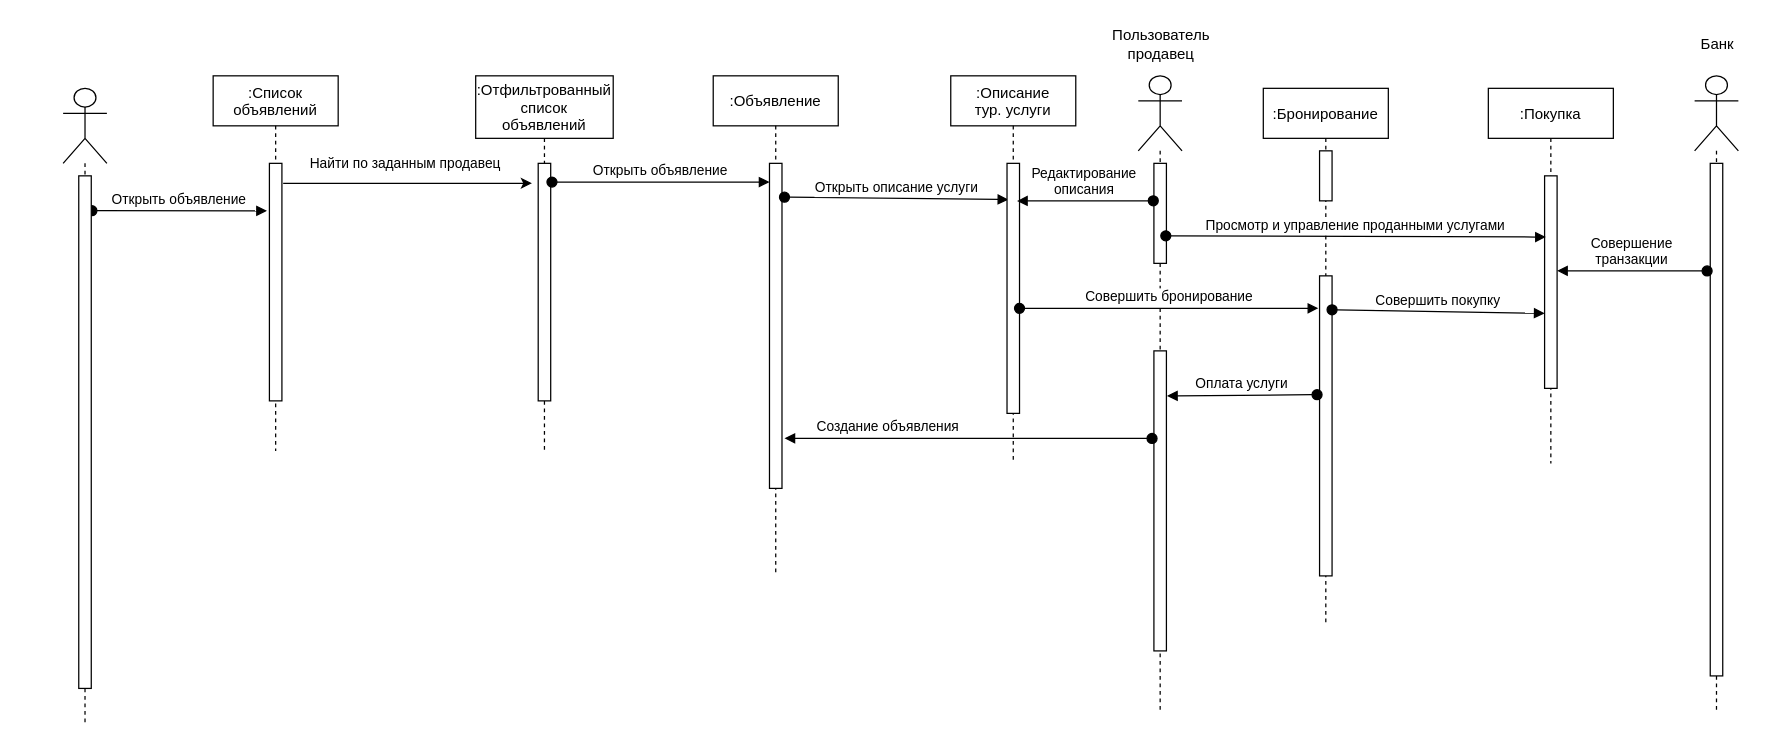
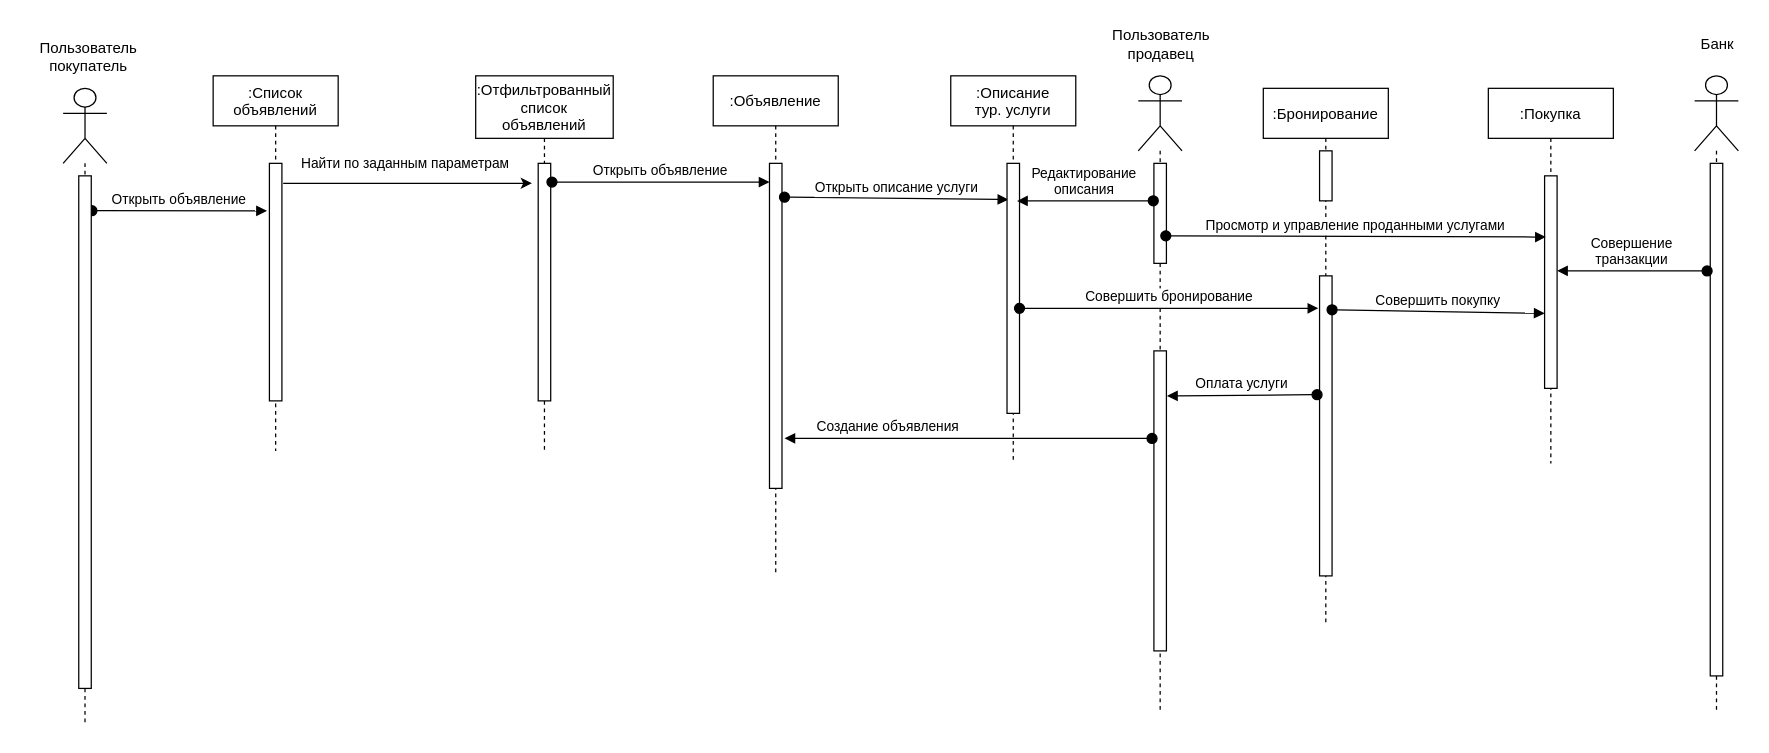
none -> (88, 57)
(408, 163) -> (408, 163)
